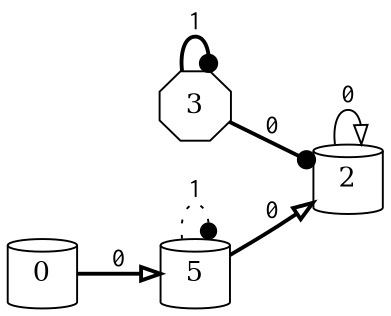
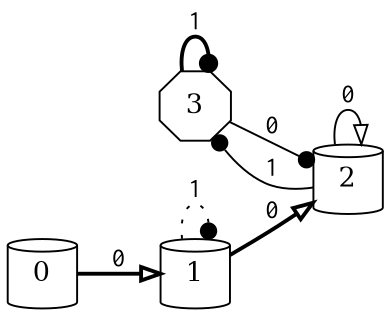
(264, 139) -> (264, 139)
none -> (264, 182)
(195, 274) -> (195, 274)
